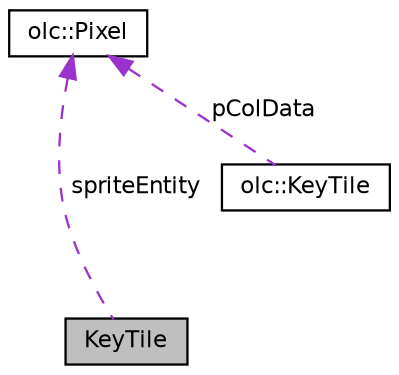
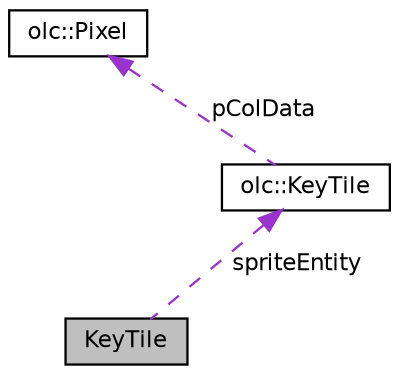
(63, 204) -> (207, 272)
